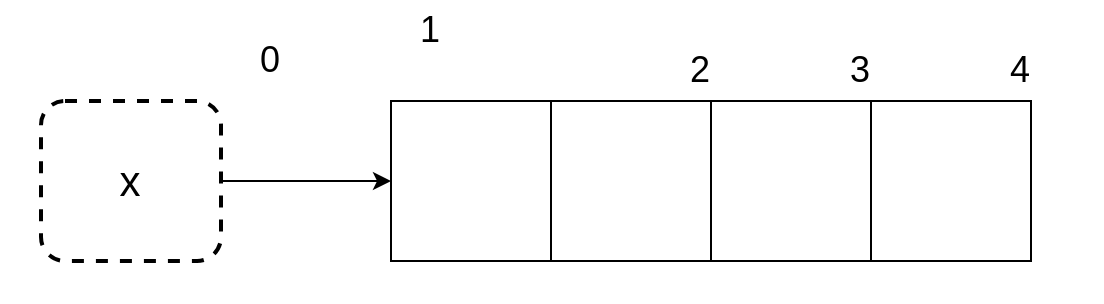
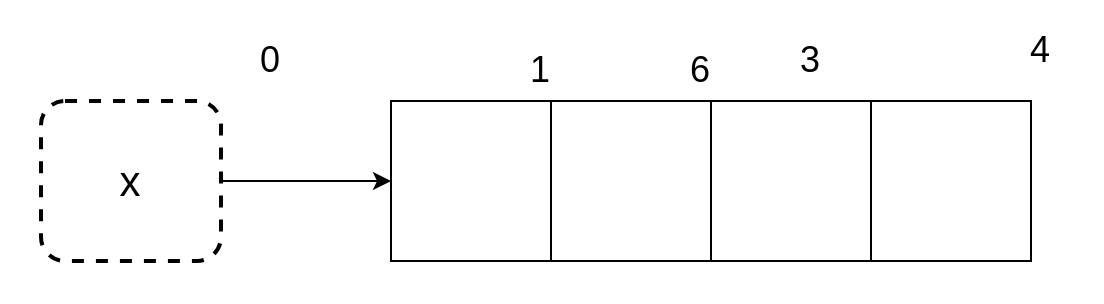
(431, 31) -> (541, 71)
(701, 71) -> (701, 71)
(861, 71) -> (811, 61)
(1021, 71) -> (1041, 51)
